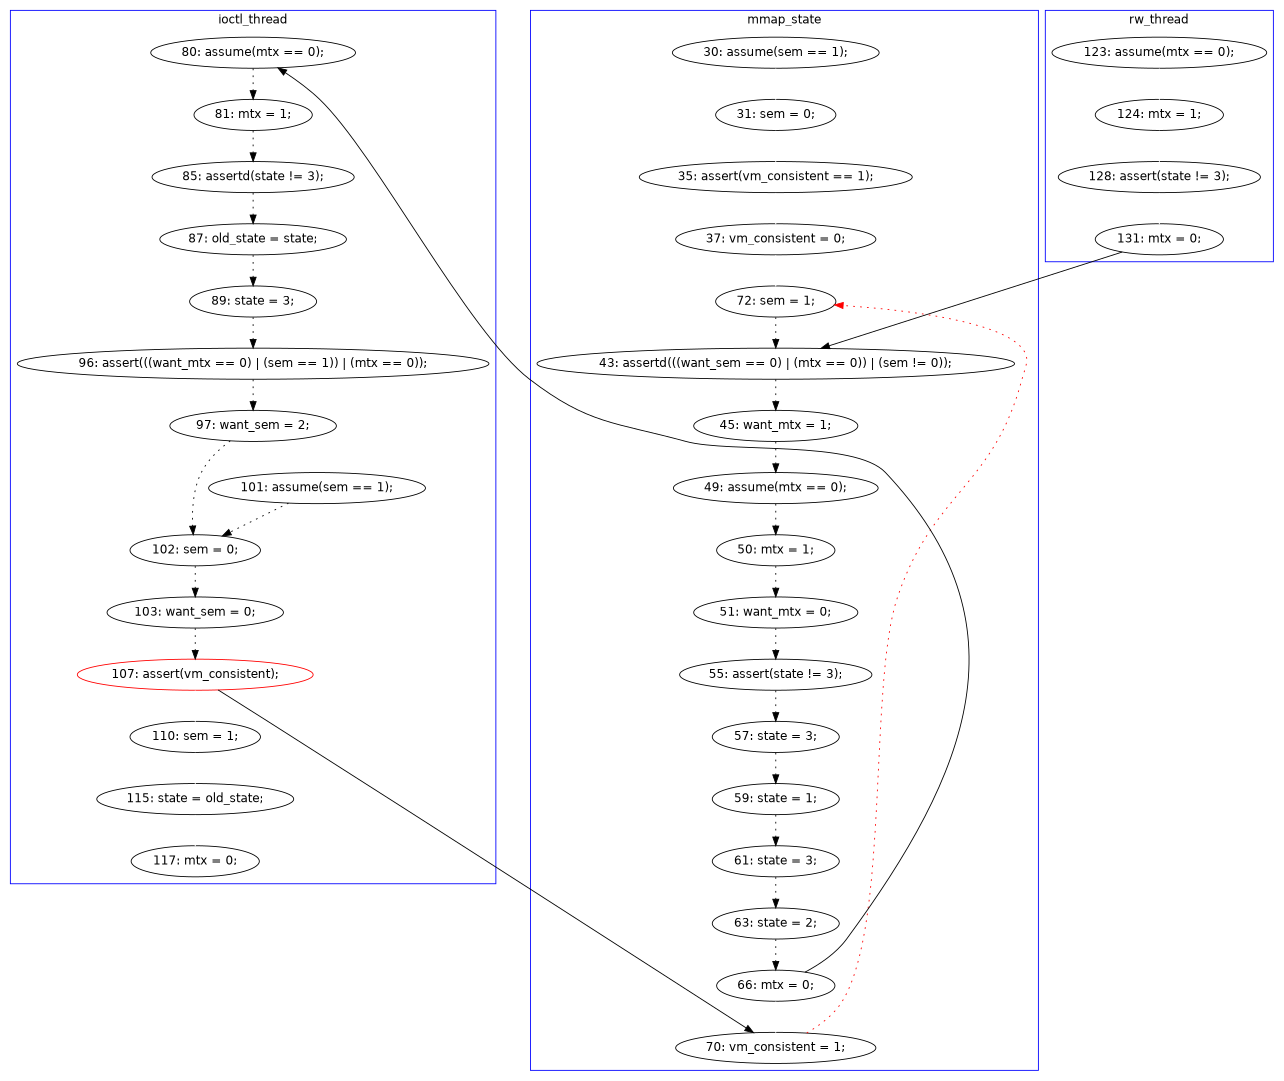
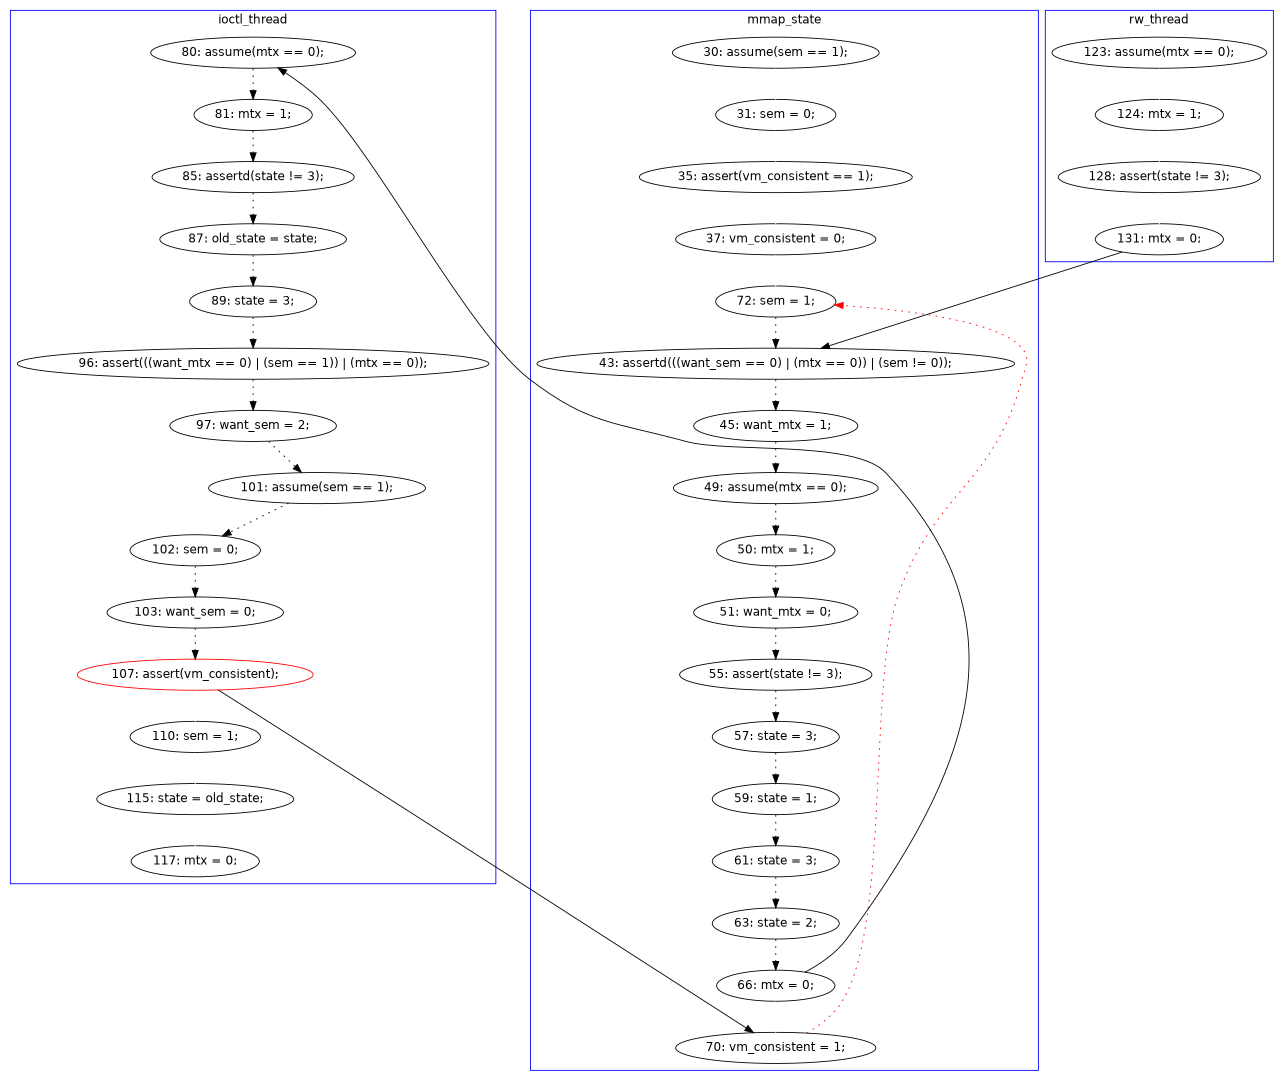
(199, 478) -> (282, 454)
